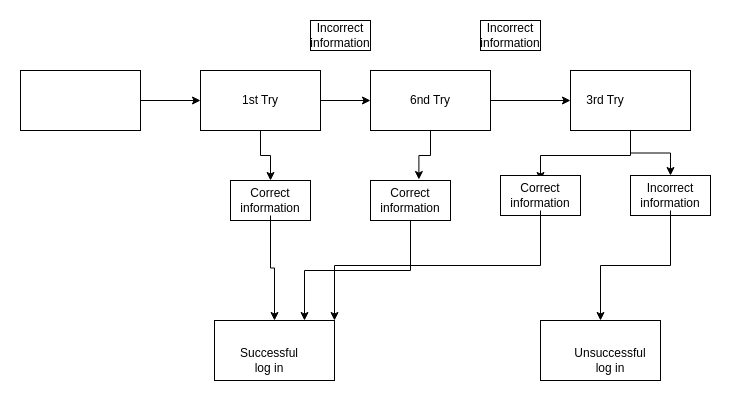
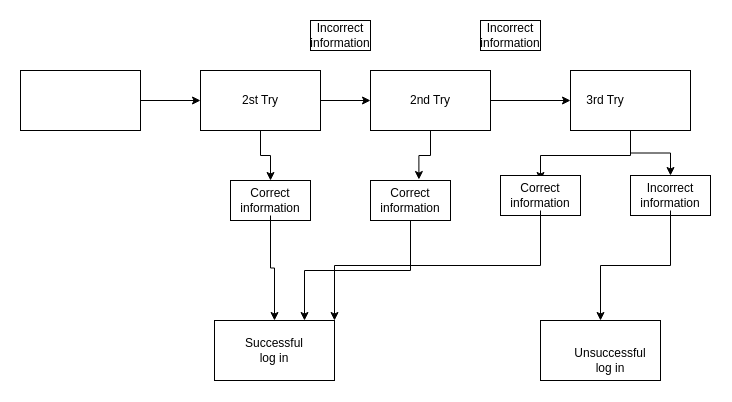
(261, 101) -> (261, 101)
(431, 101) -> (431, 101)
(270, 361) -> (275, 351)
